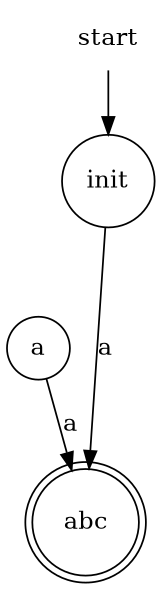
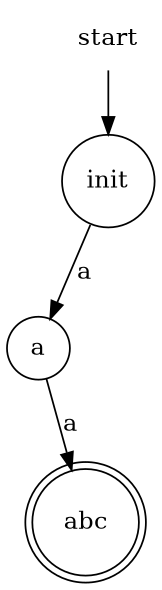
(98, 339) -> (74, 264)
